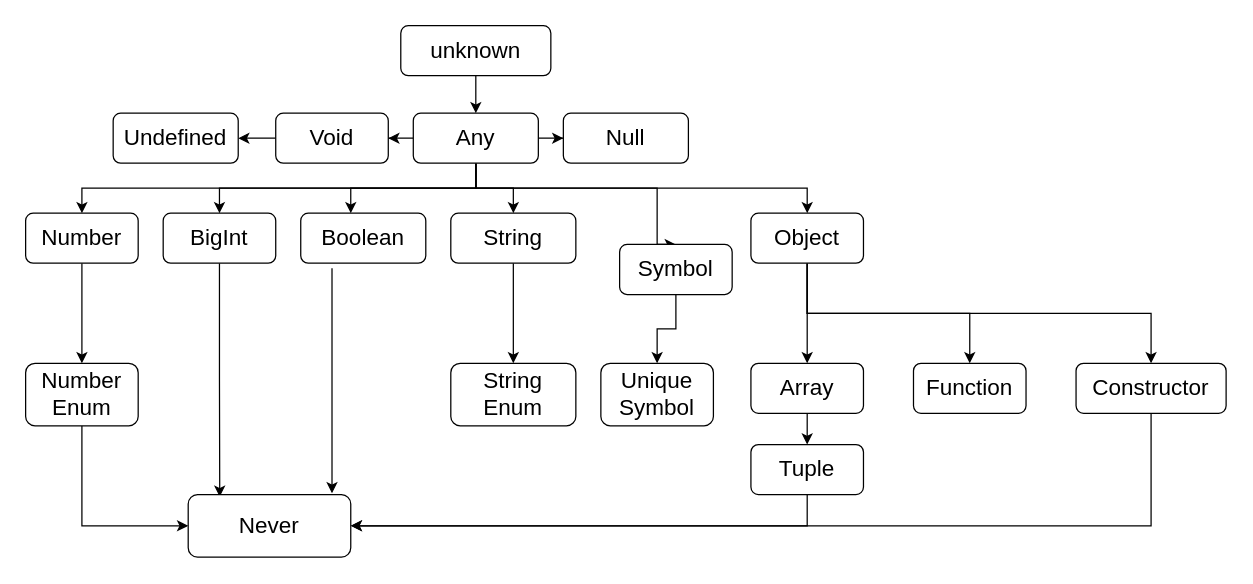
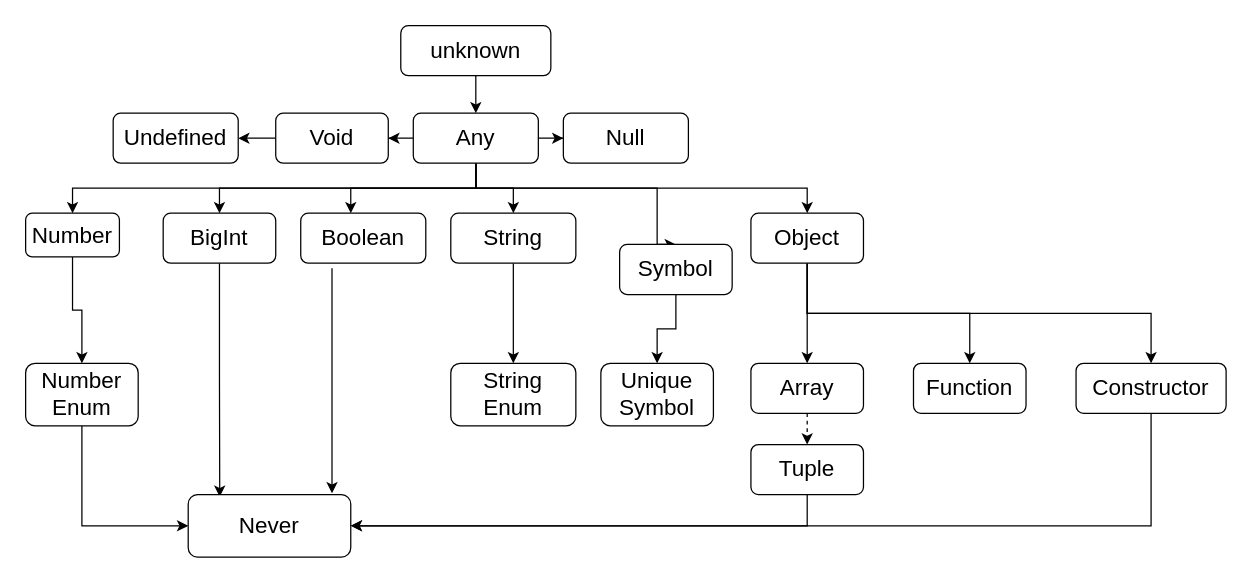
(82, 238) -> (73, 235)
(807, 425) -> (807, 425)
